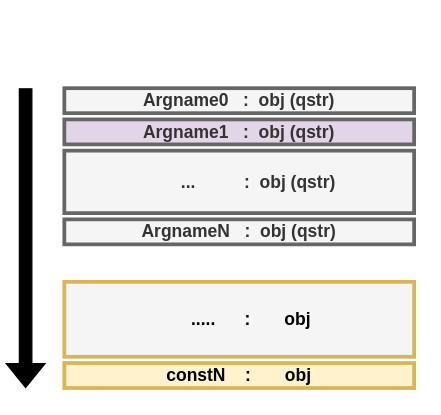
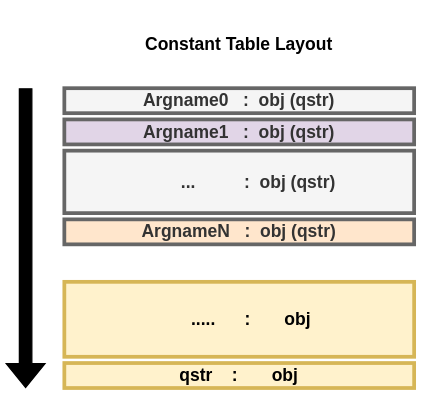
none -> (239, 44)
(239, 232) -> (239, 232)
(239, 319) -> (239, 319)
(239, 376) -> (239, 376)
